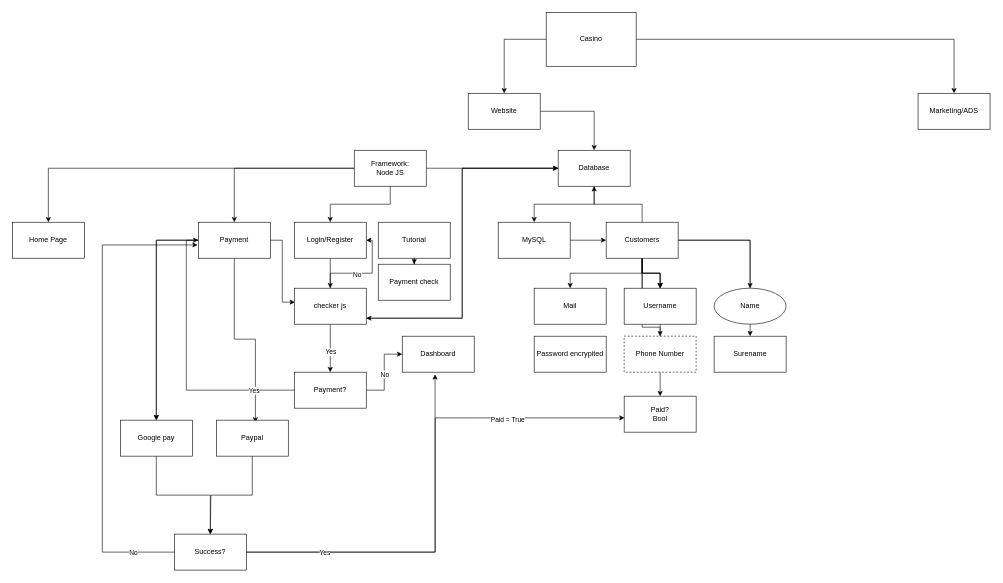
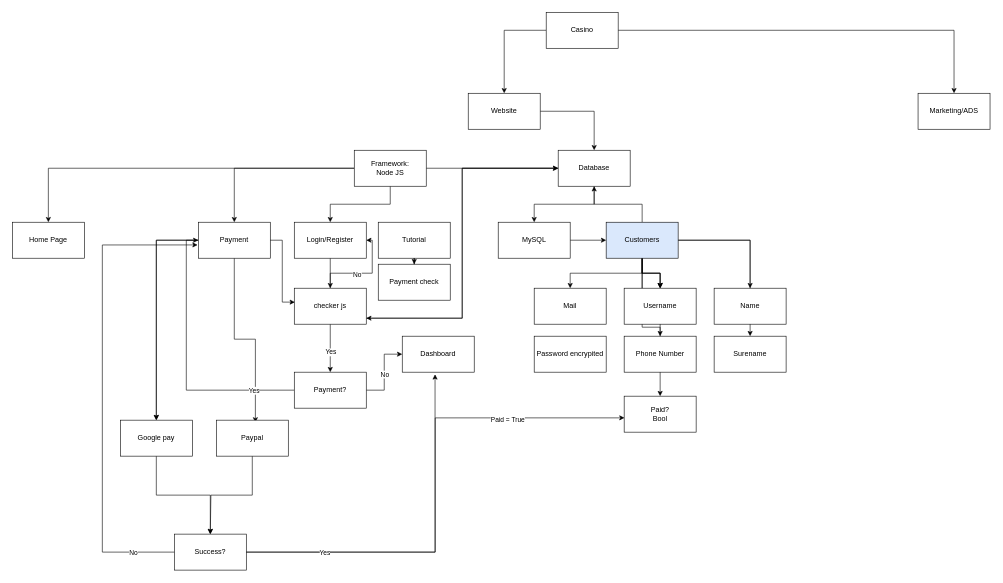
(591, 39) -> (582, 30)
(642, 240) -> (642, 240)
(750, 306) -> (750, 306)
(660, 354) -> (660, 354)
